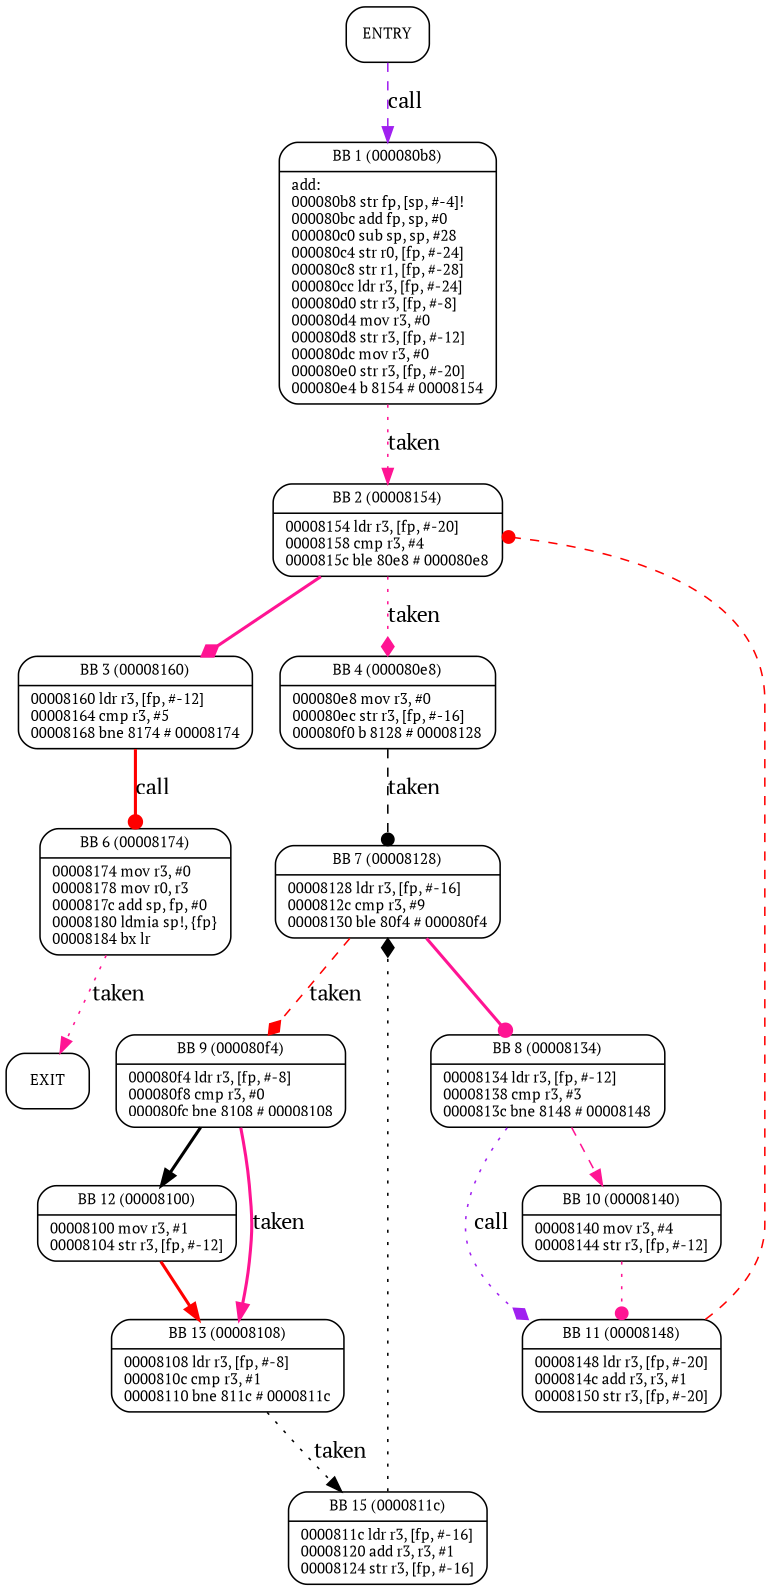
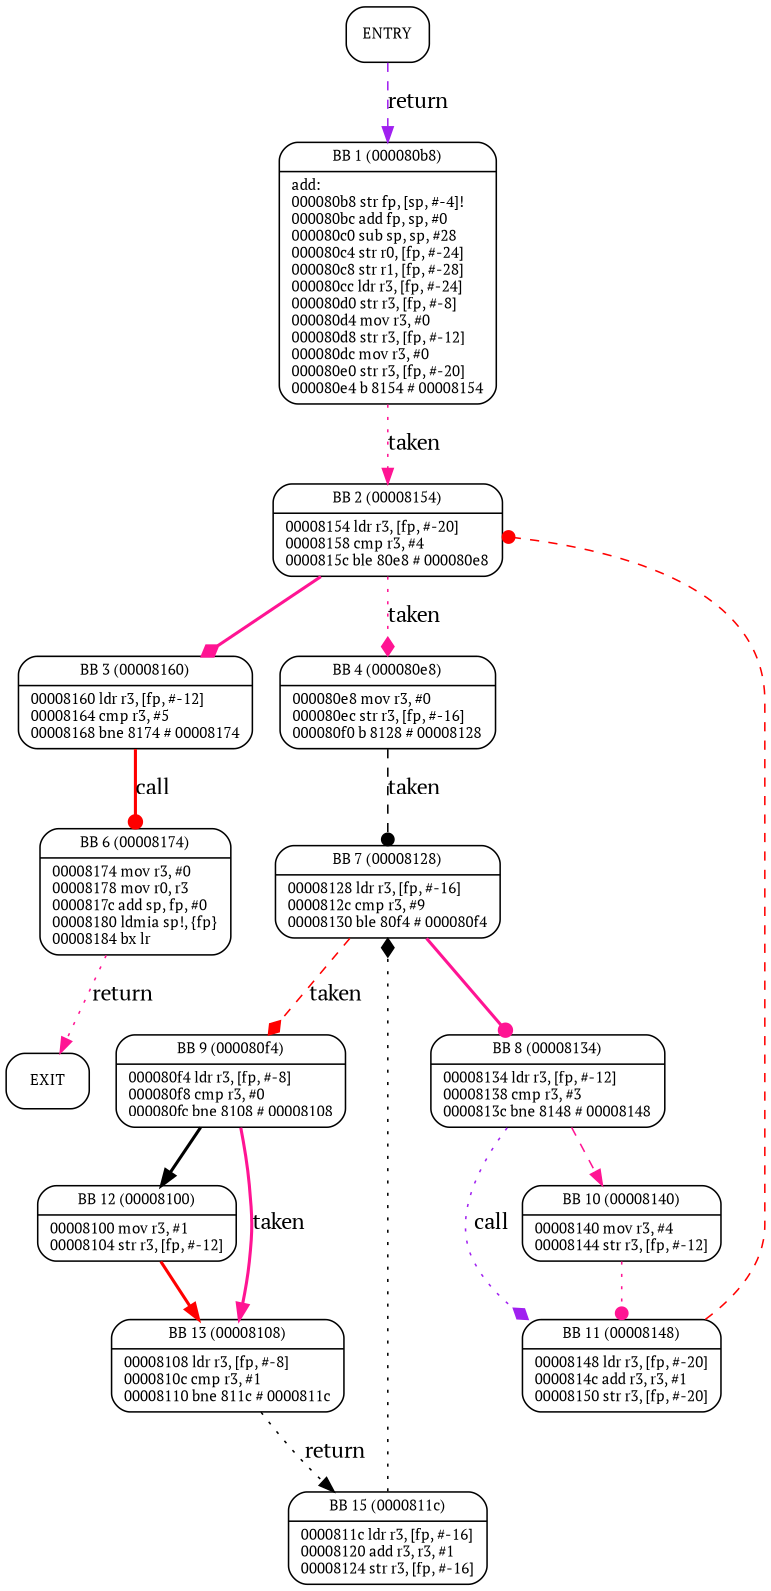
(405, 102) -> (419, 102)
(118, 995) -> (123, 995)
(340, 1452) -> (335, 1452)
